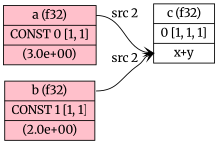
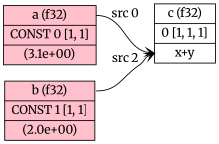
(125, 14) -> (125, 14)
(50, 55) -> (50, 55)
